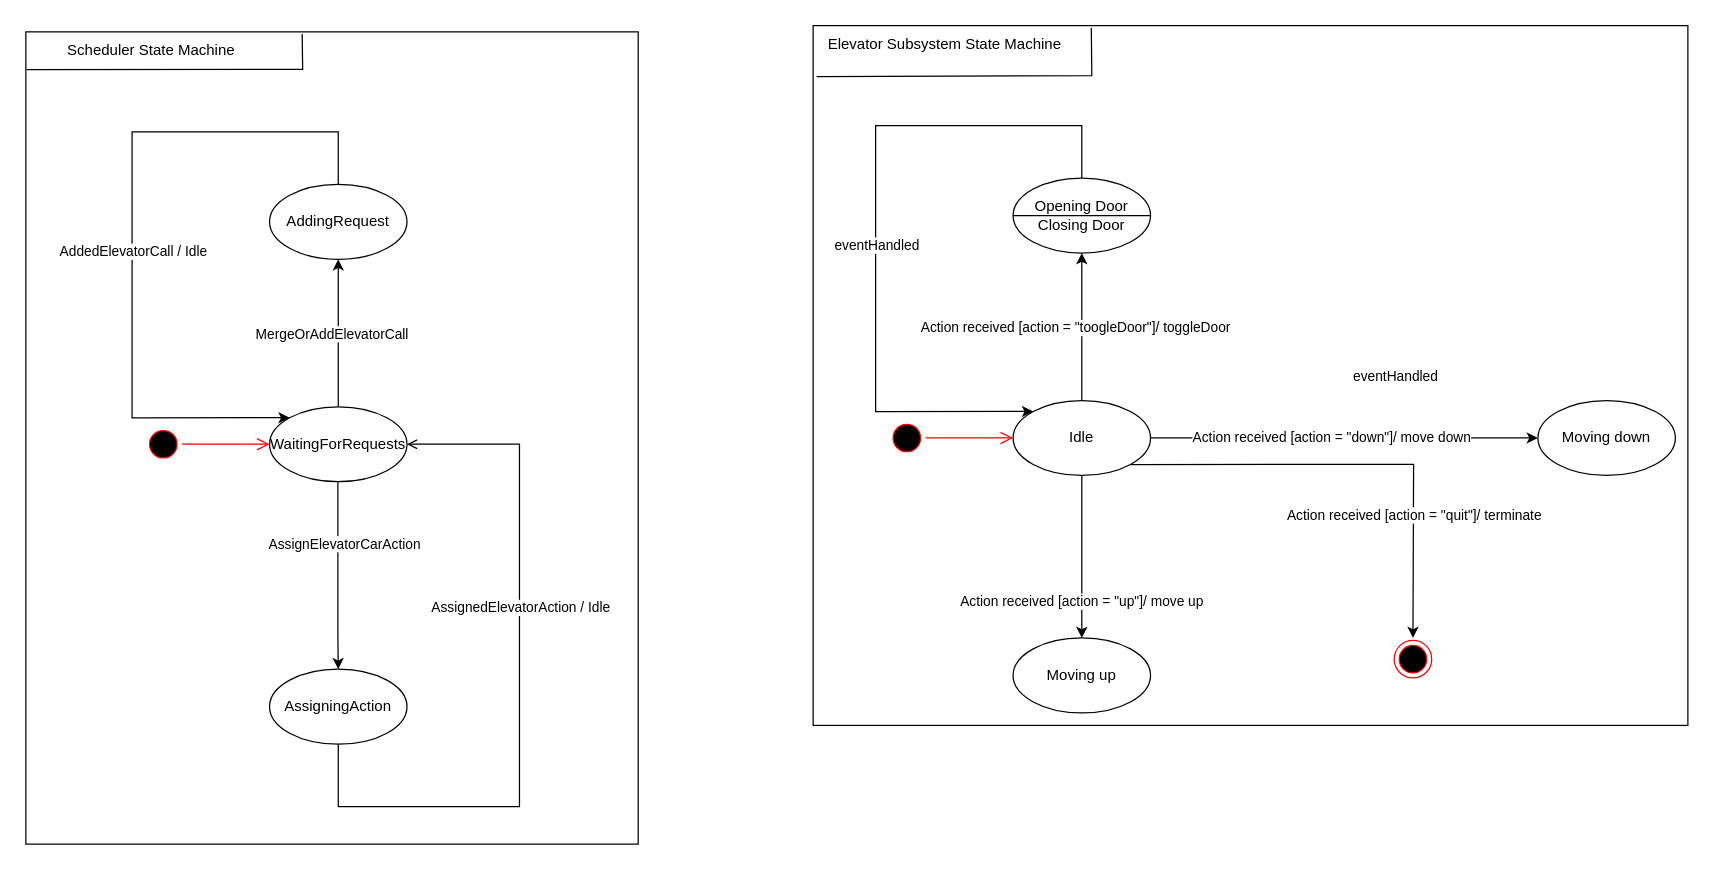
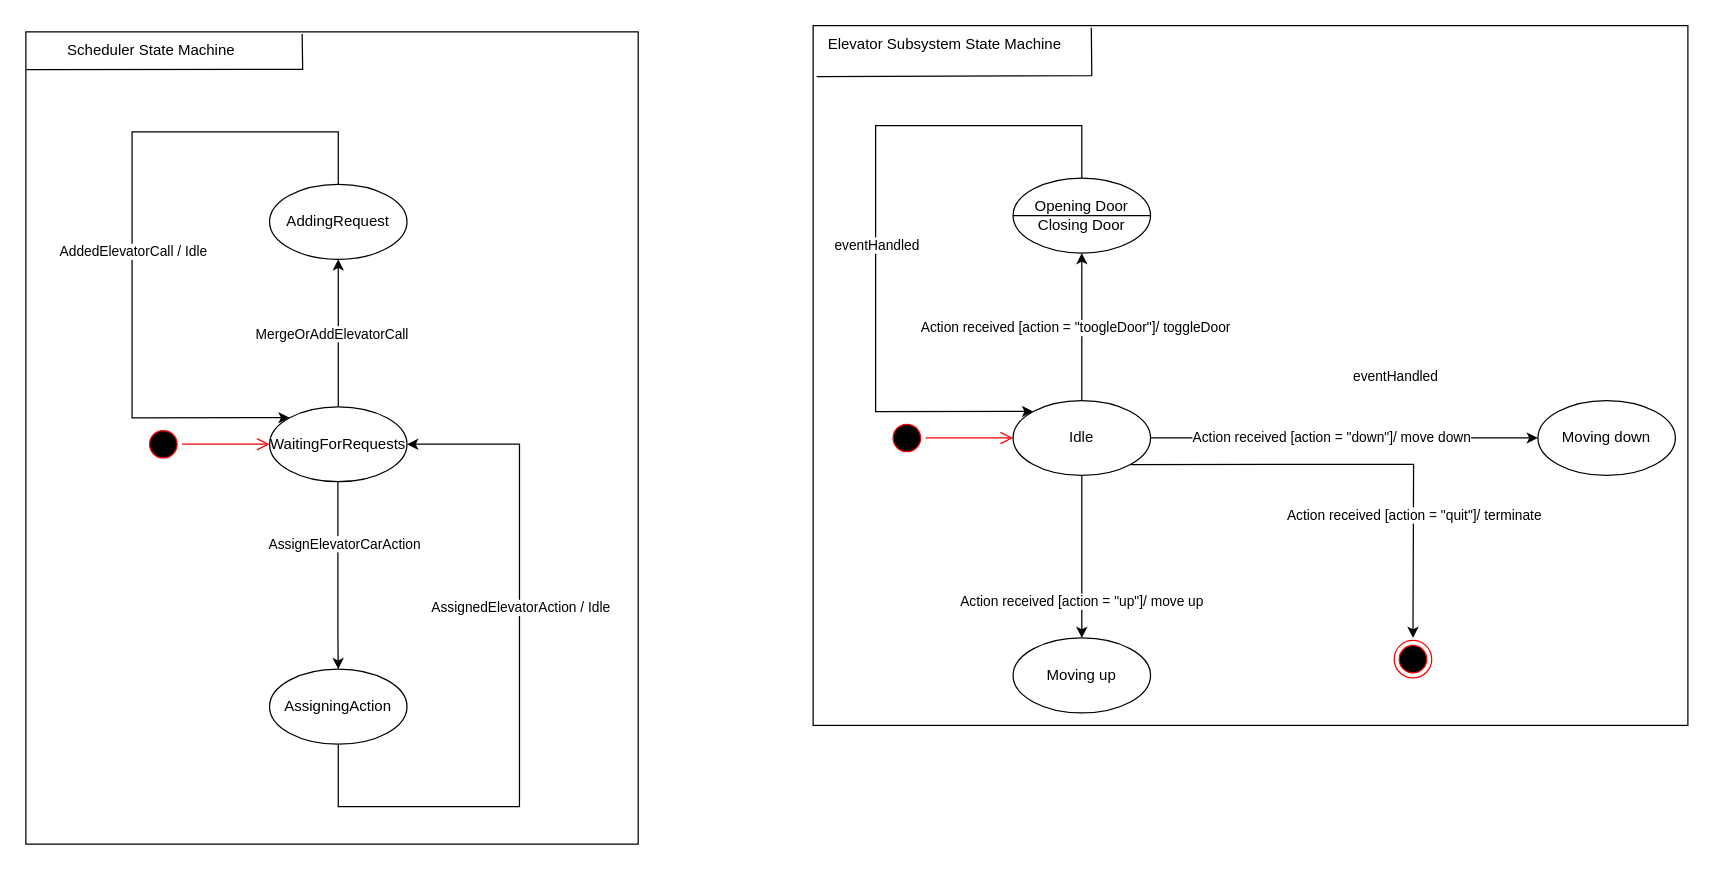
(414, 444) -> (417, 444)
